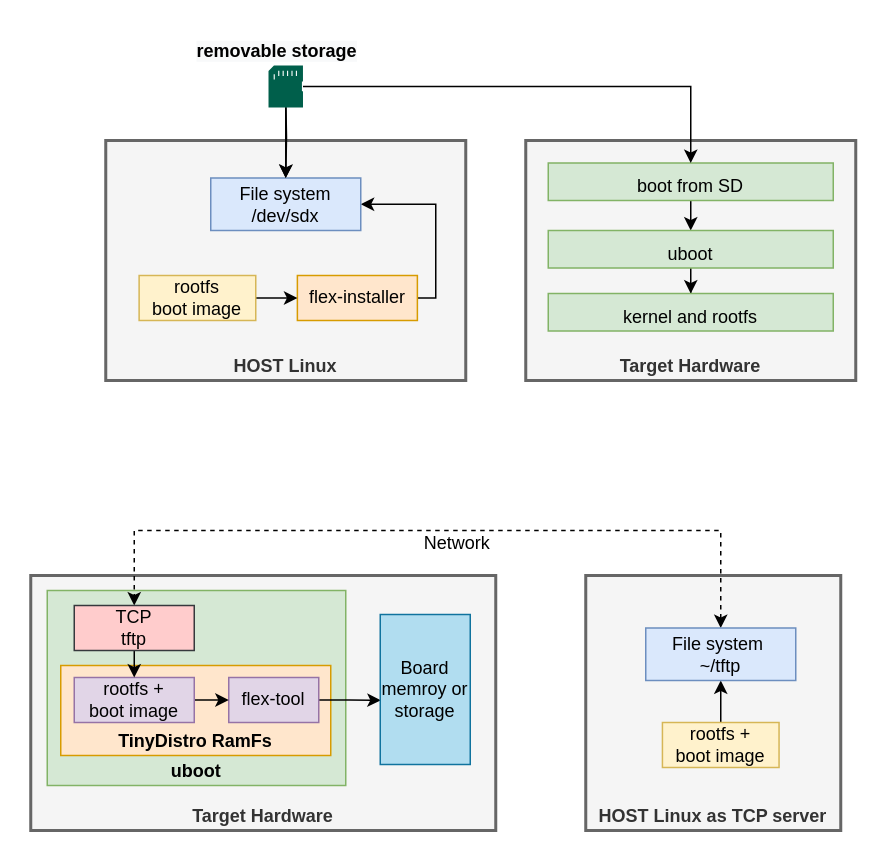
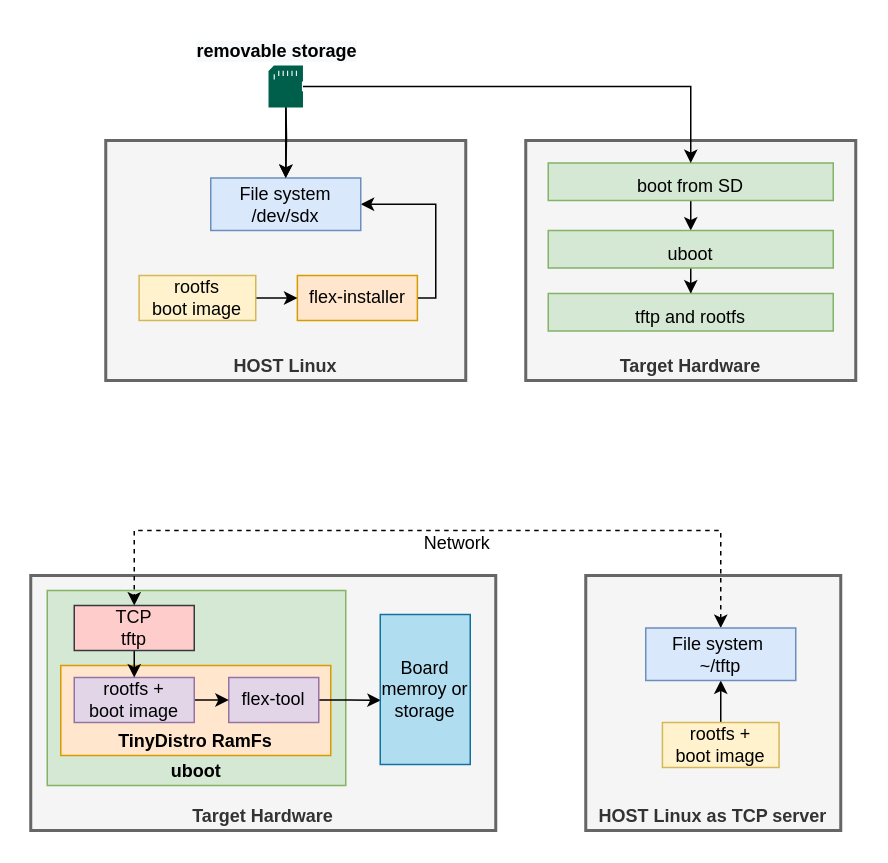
(691, 315) -> (691, 315)
